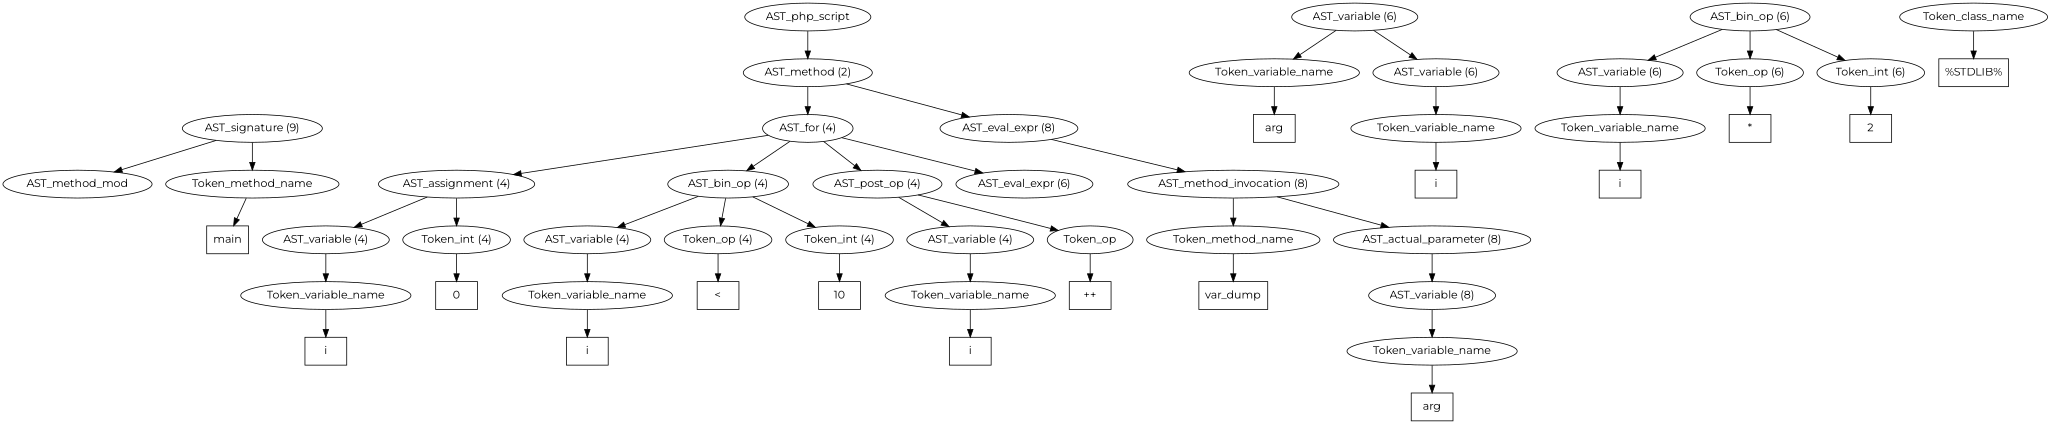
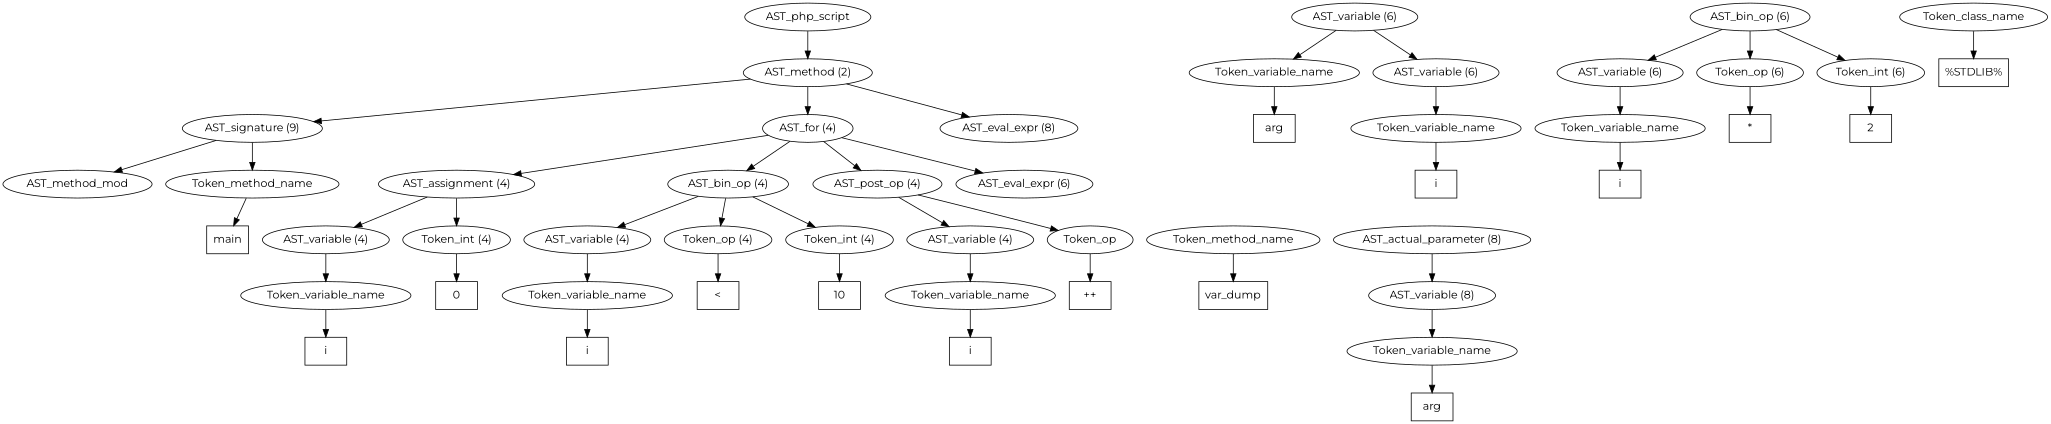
none -> (536, 100)
(1233, 184) -> none
